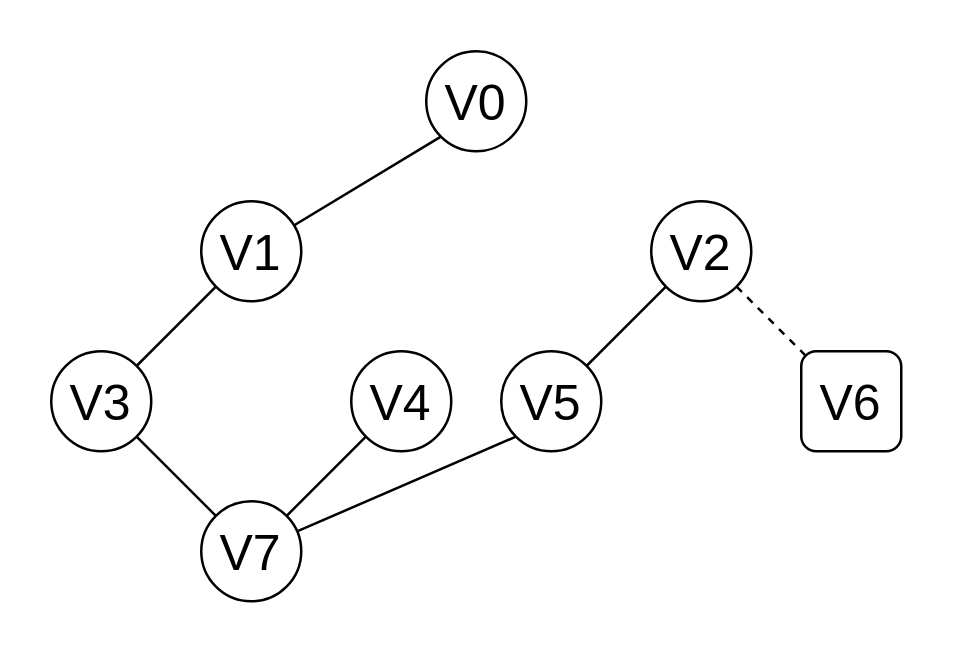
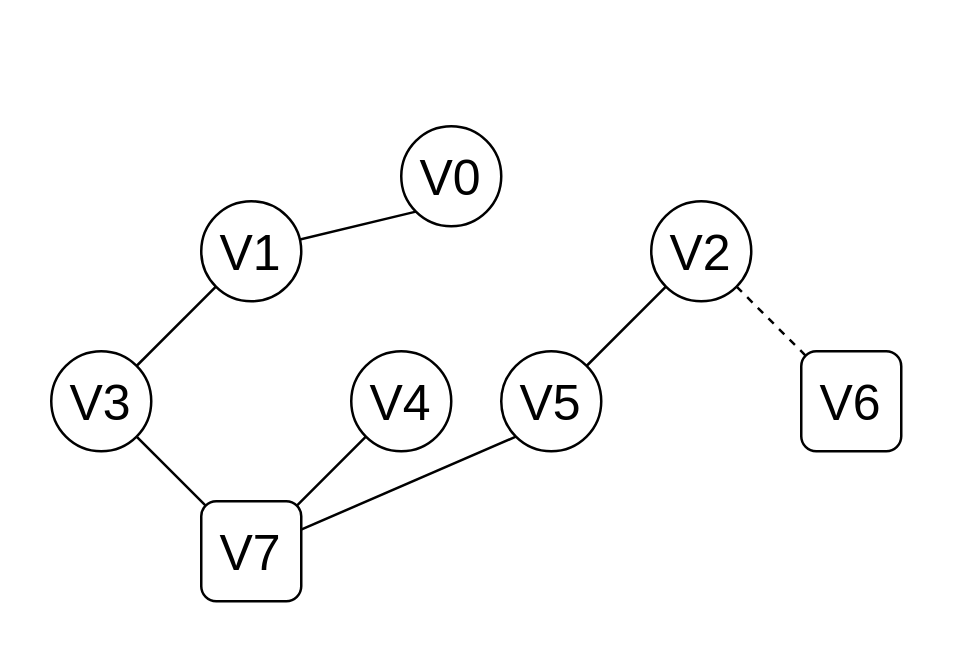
(476, 101) -> (451, 176)
(251, 551) -> (251, 551)
